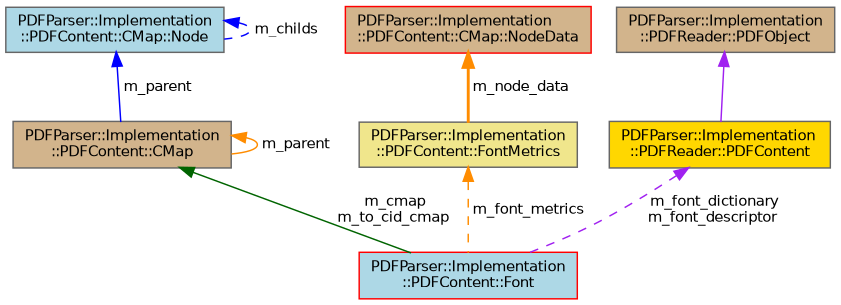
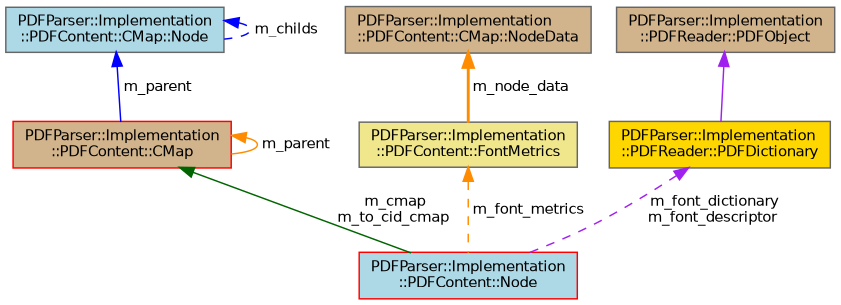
(468, 30) -> (468, 30)
(122, 145) -> (122, 145)
(720, 145) -> (720, 145)
(468, 276) -> (468, 276)
